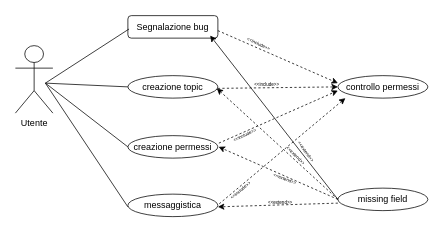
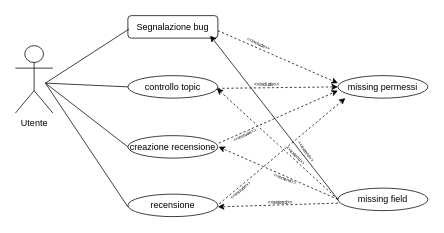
(173, 87) -> (173, 87)
(383, 87) -> (383, 87)
(173, 147) -> (173, 147)
(173, 205) -> (173, 205)
